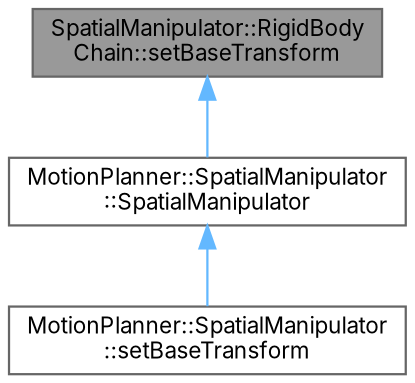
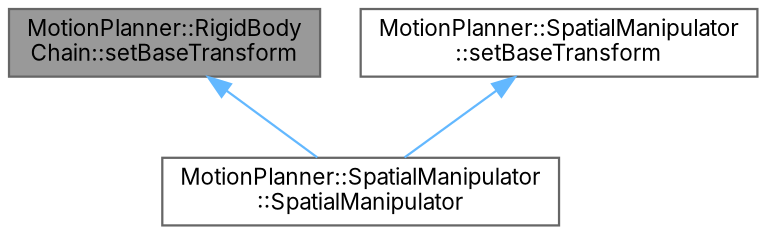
(207, 43) -> (165, 43)
(207, 278) -> (450, 124)
